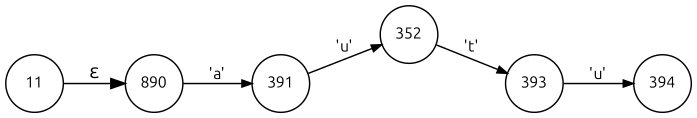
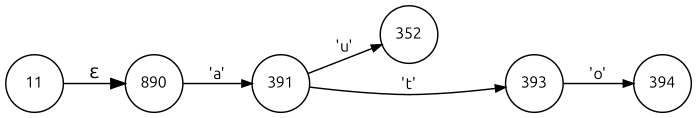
(467, 57) -> (402, 95)
(598, 75) -> (598, 75)
